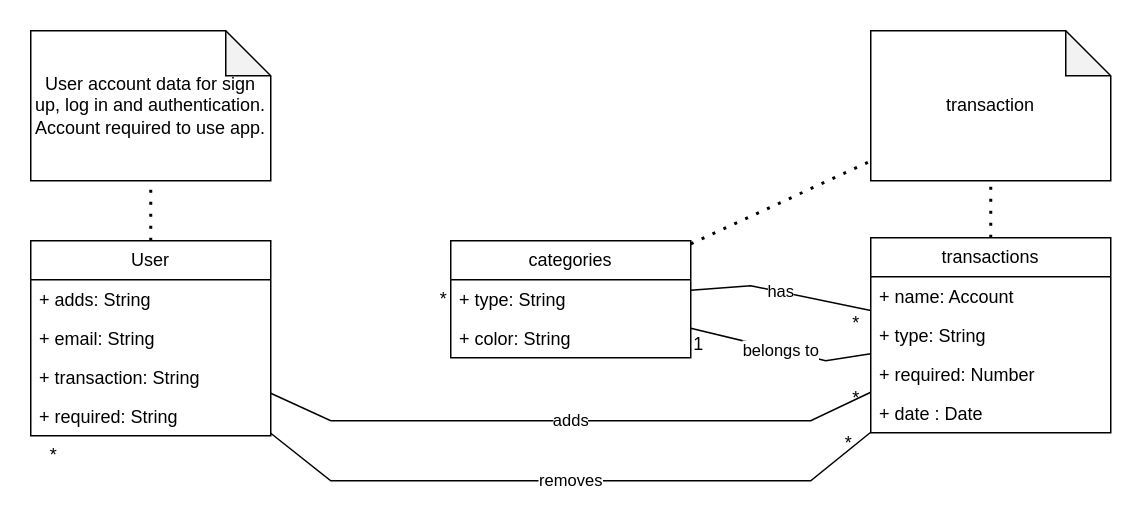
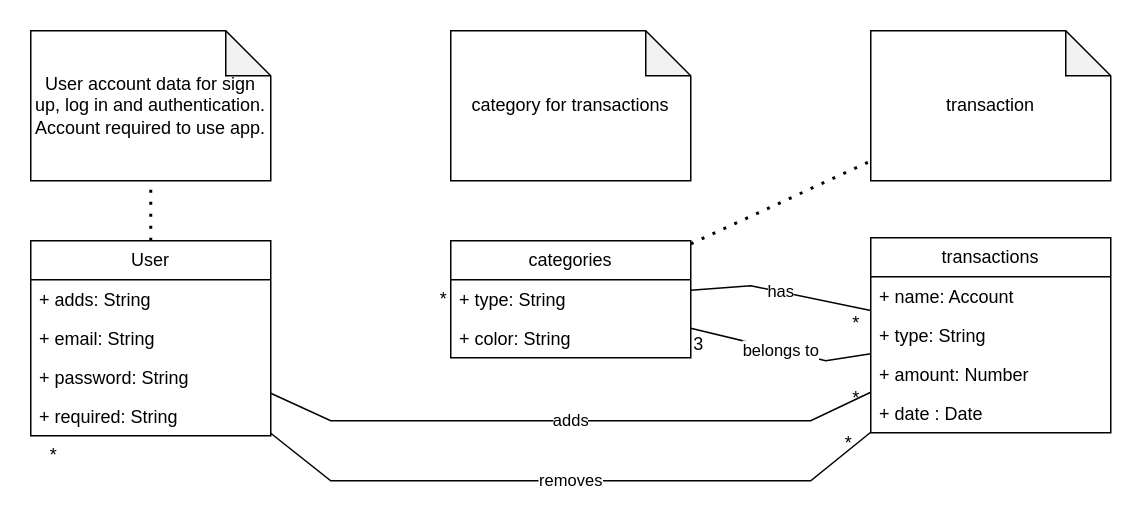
none -> (571, 106)
(991, 210) -> none
(699, 344) -> (699, 344)
(961, 376) -> (953, 376)
(134, 379) -> (121, 379)
